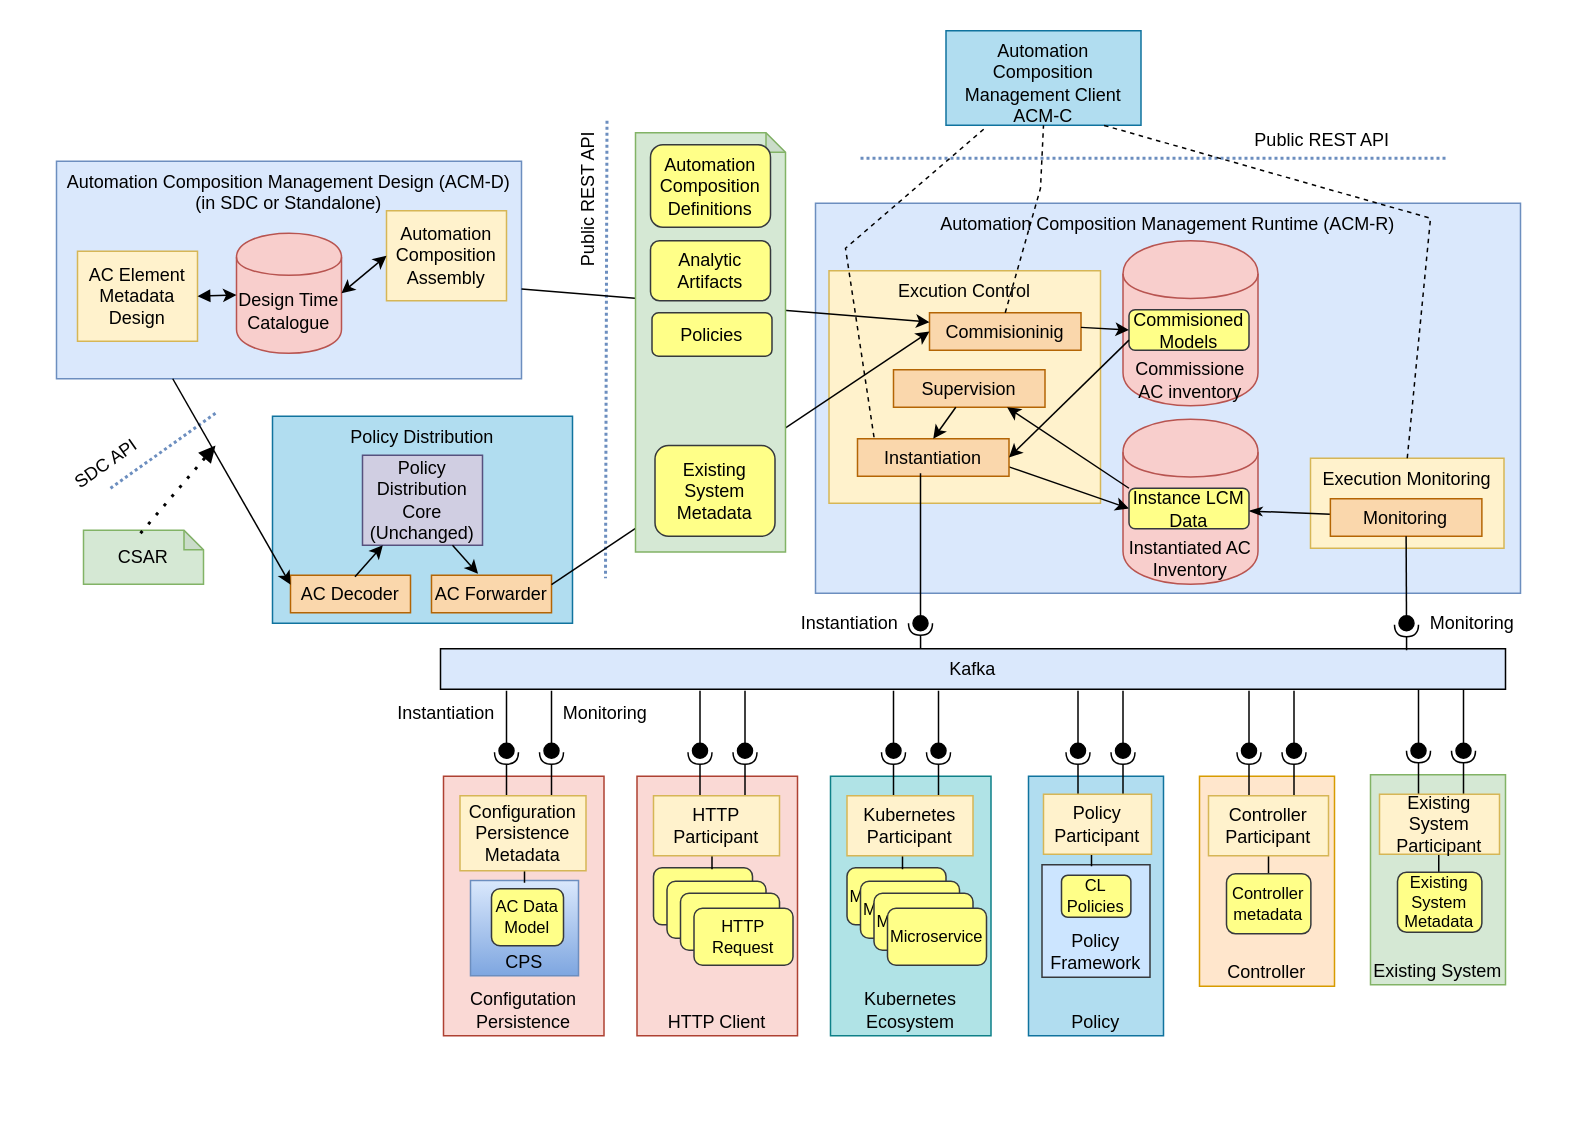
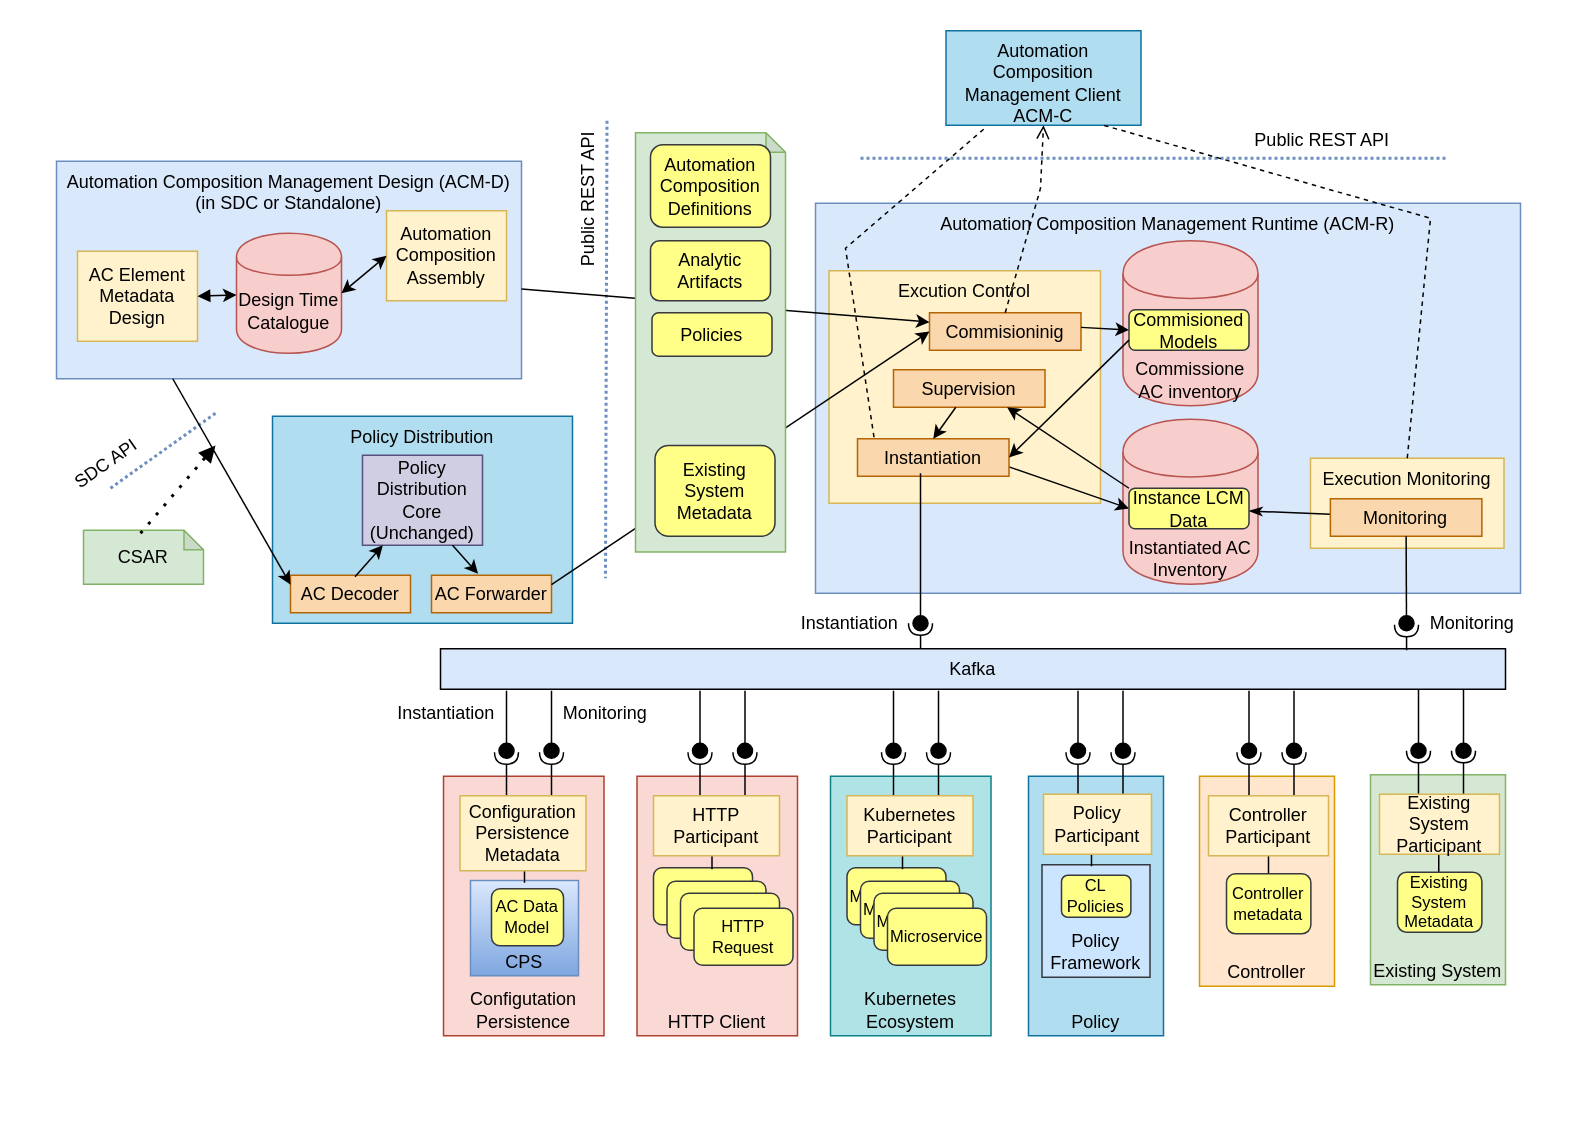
(1043, 131) -> (1043, 132)
